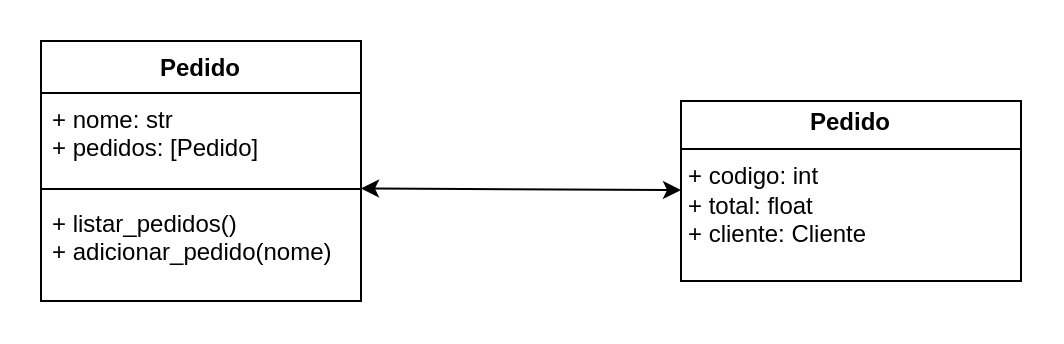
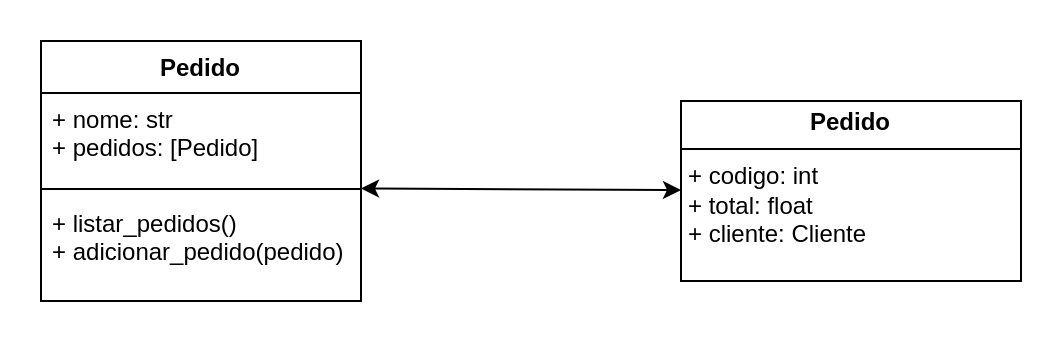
(202, 240) -> (203, 254)
